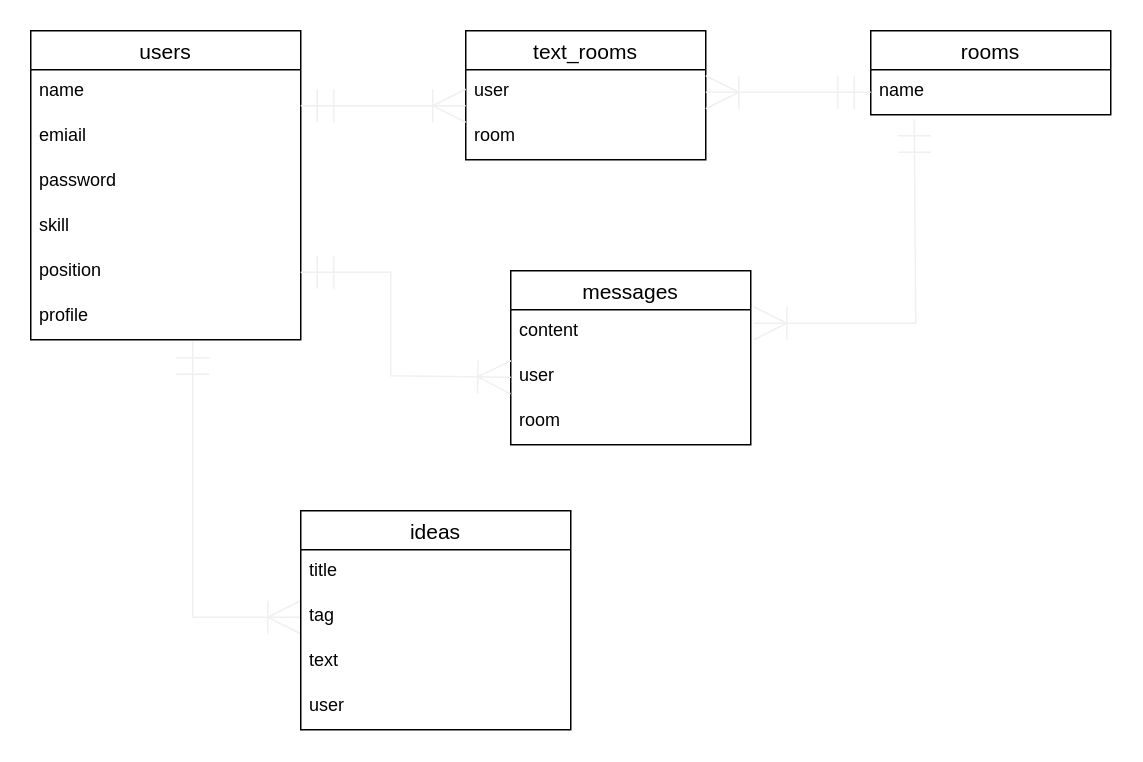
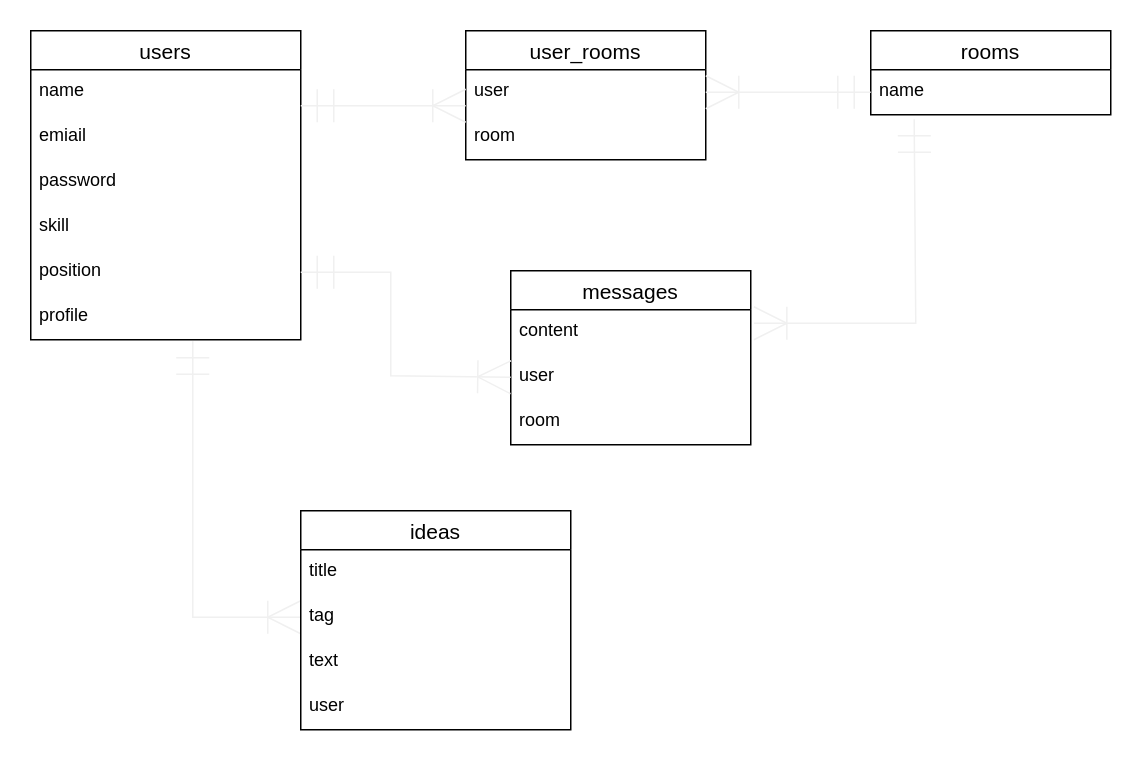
(585, 52) -> (585, 52)
